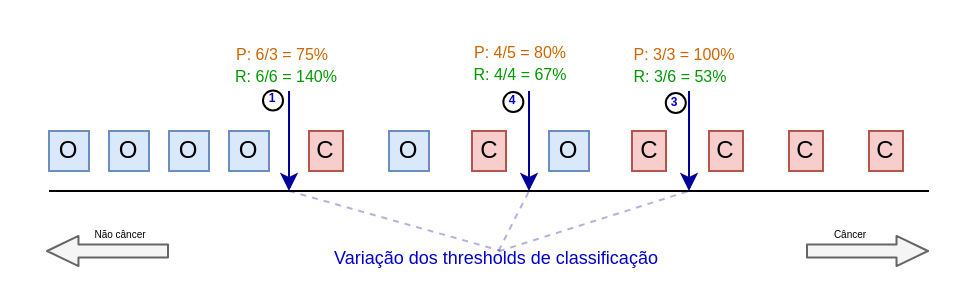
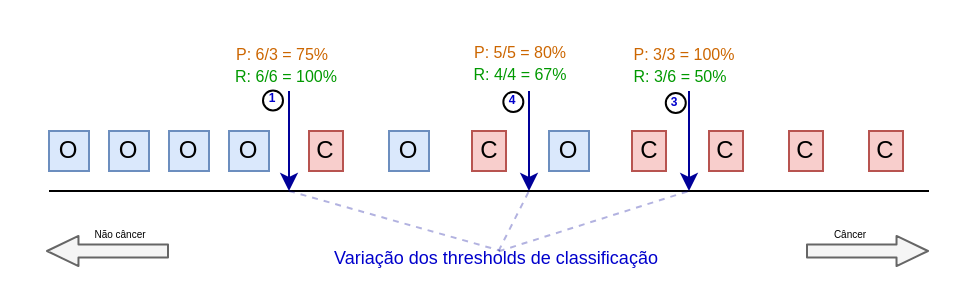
(521, 51) -> (521, 51)
(287, 75) -> (287, 75)
(681, 75) -> (681, 75)
